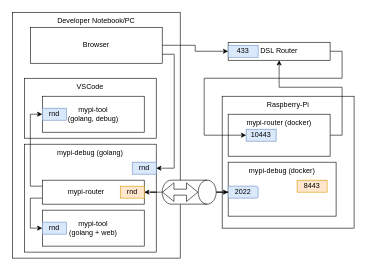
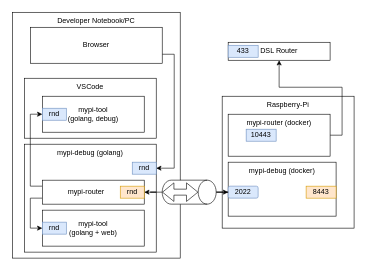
(194, 45) -> none
(341, 51) -> none
(312, 186) -> (321, 192)
